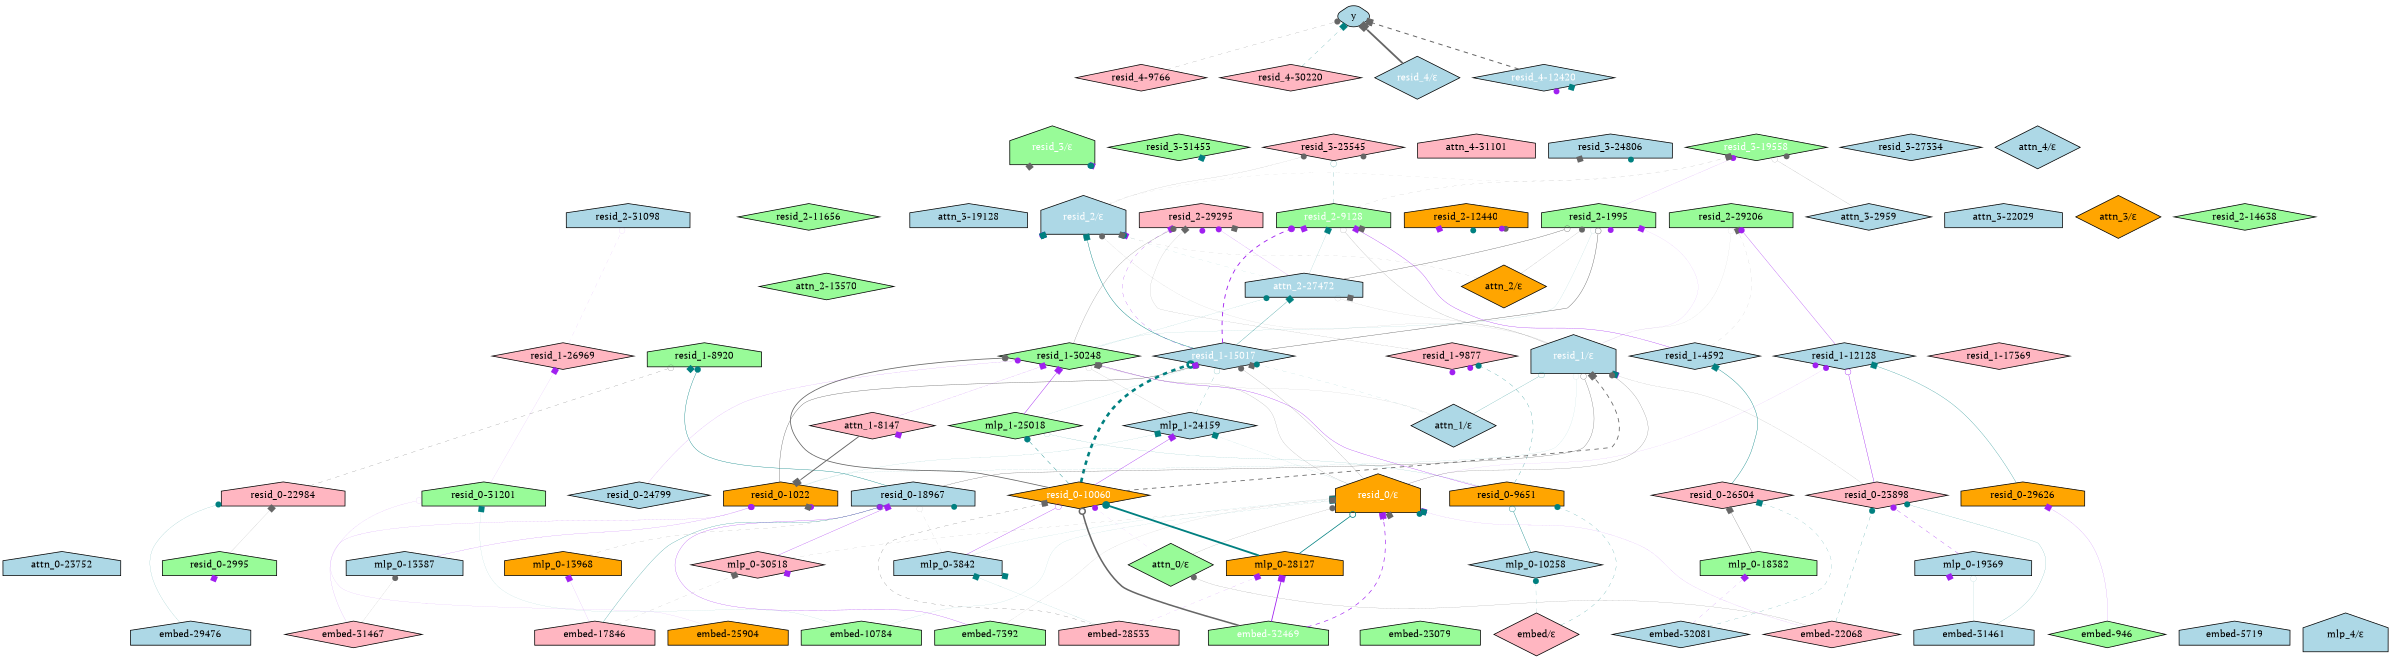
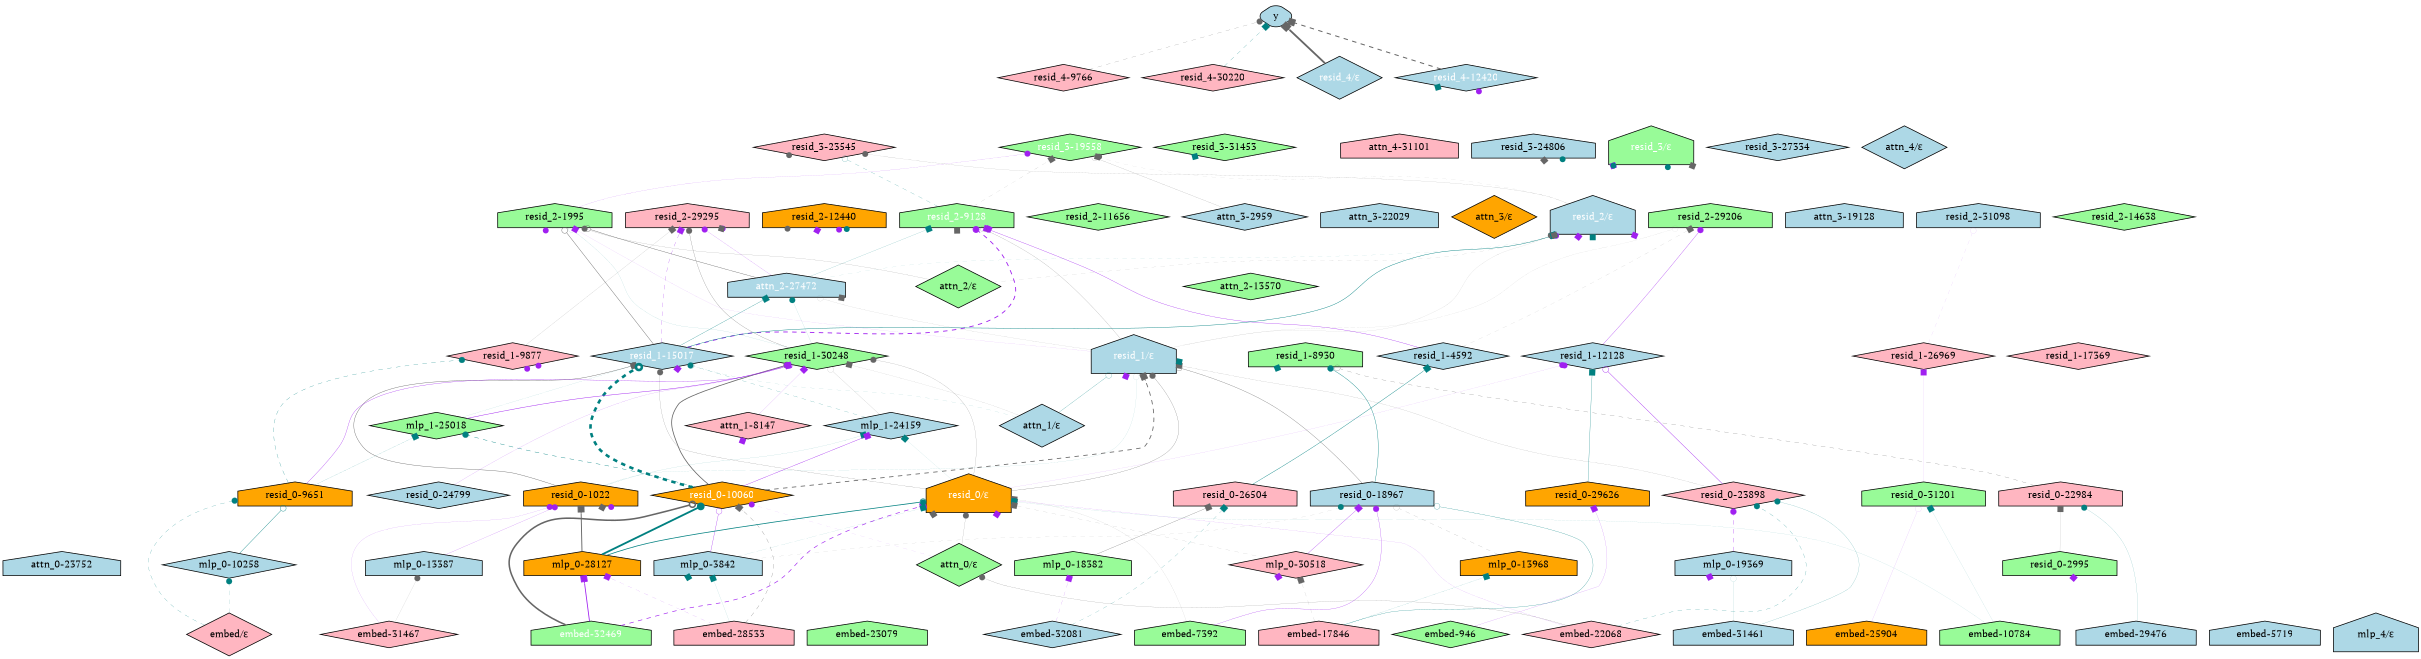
(1504, 286) -> (958, 286)
(704, 356) -> (1305, 356)
(837, 453) -> (582, 531)
(1265, 459) -> (363, 462)
(1722, 495) -> (1235, 495)
(580, 602) -> (1434, 595)
